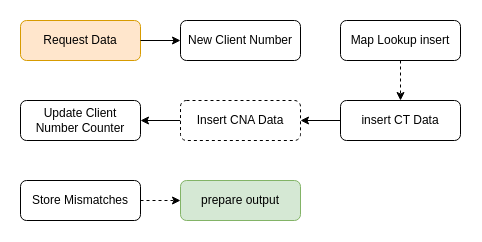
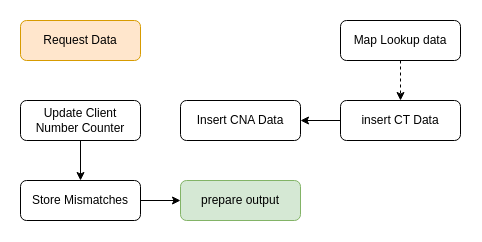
(157, 41) -> none
(241, 41) -> none
(401, 41) -> (401, 41)
(164, 121) -> none
(241, 121) -> (241, 121)
none -> (81, 157)
(157, 201) -> (157, 201)
